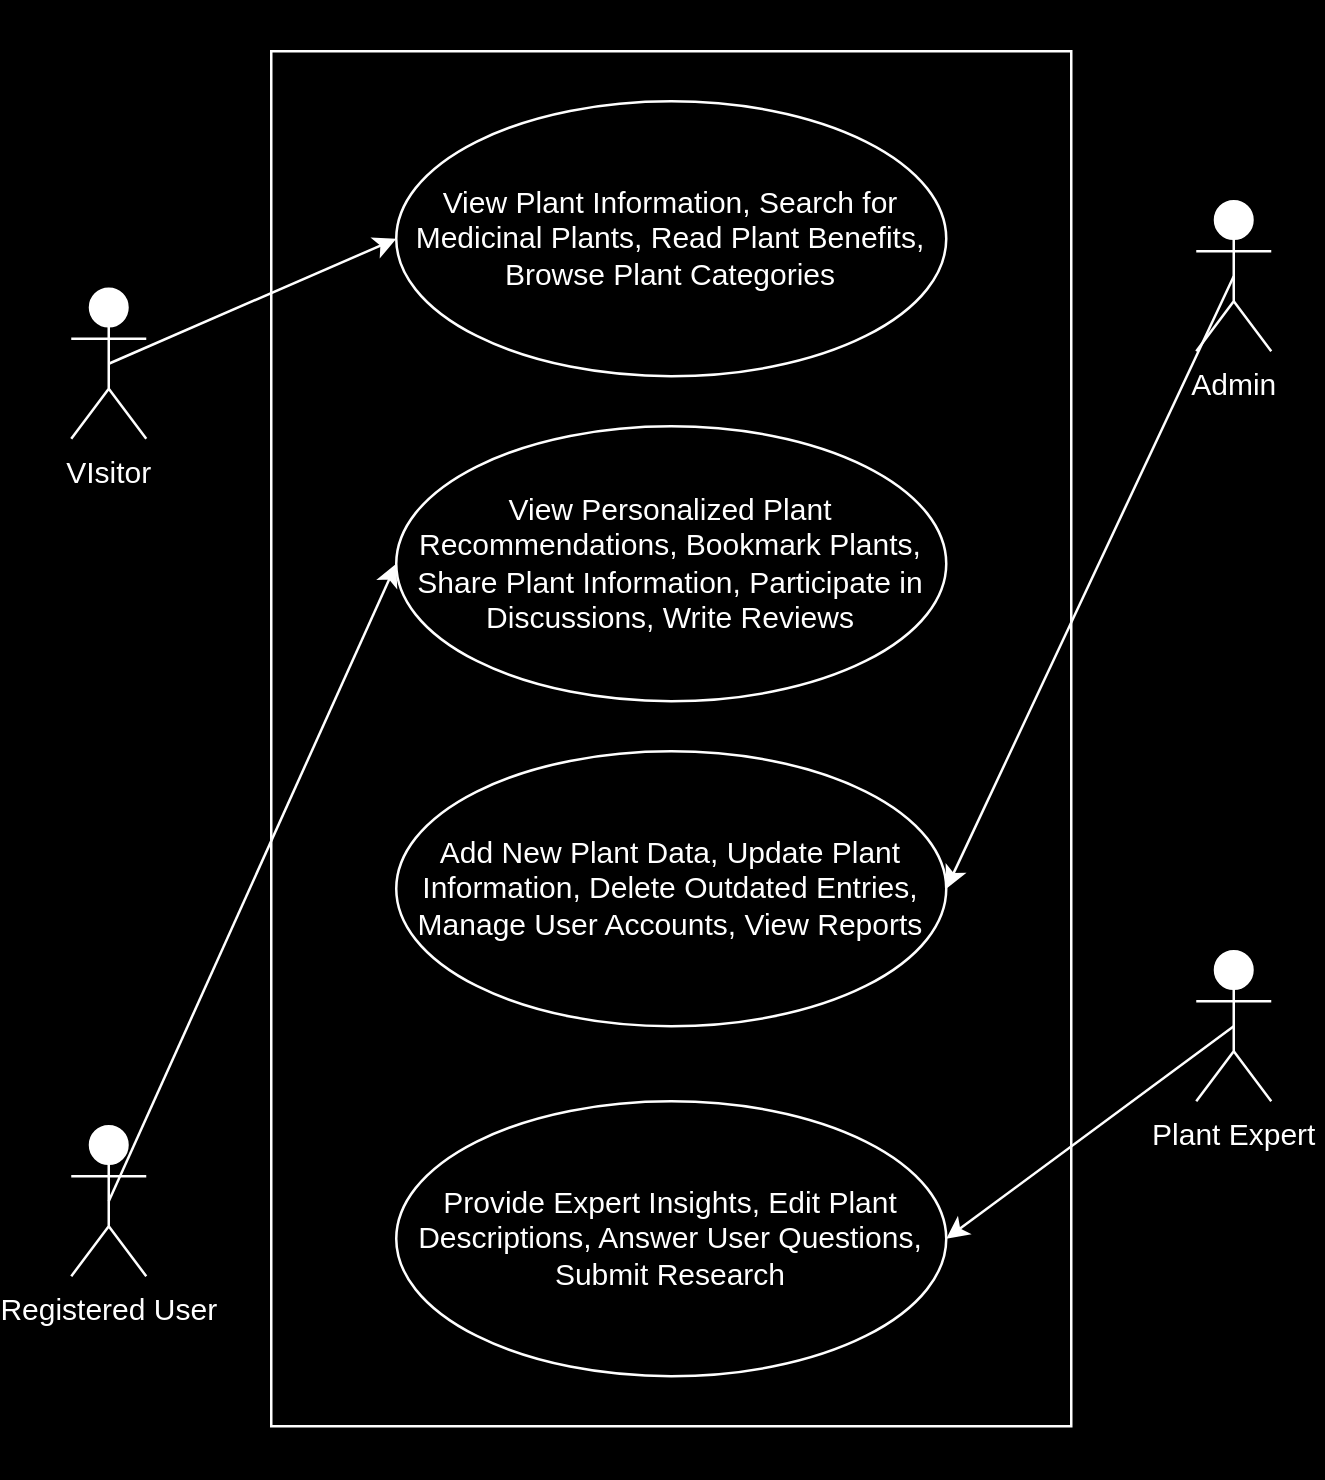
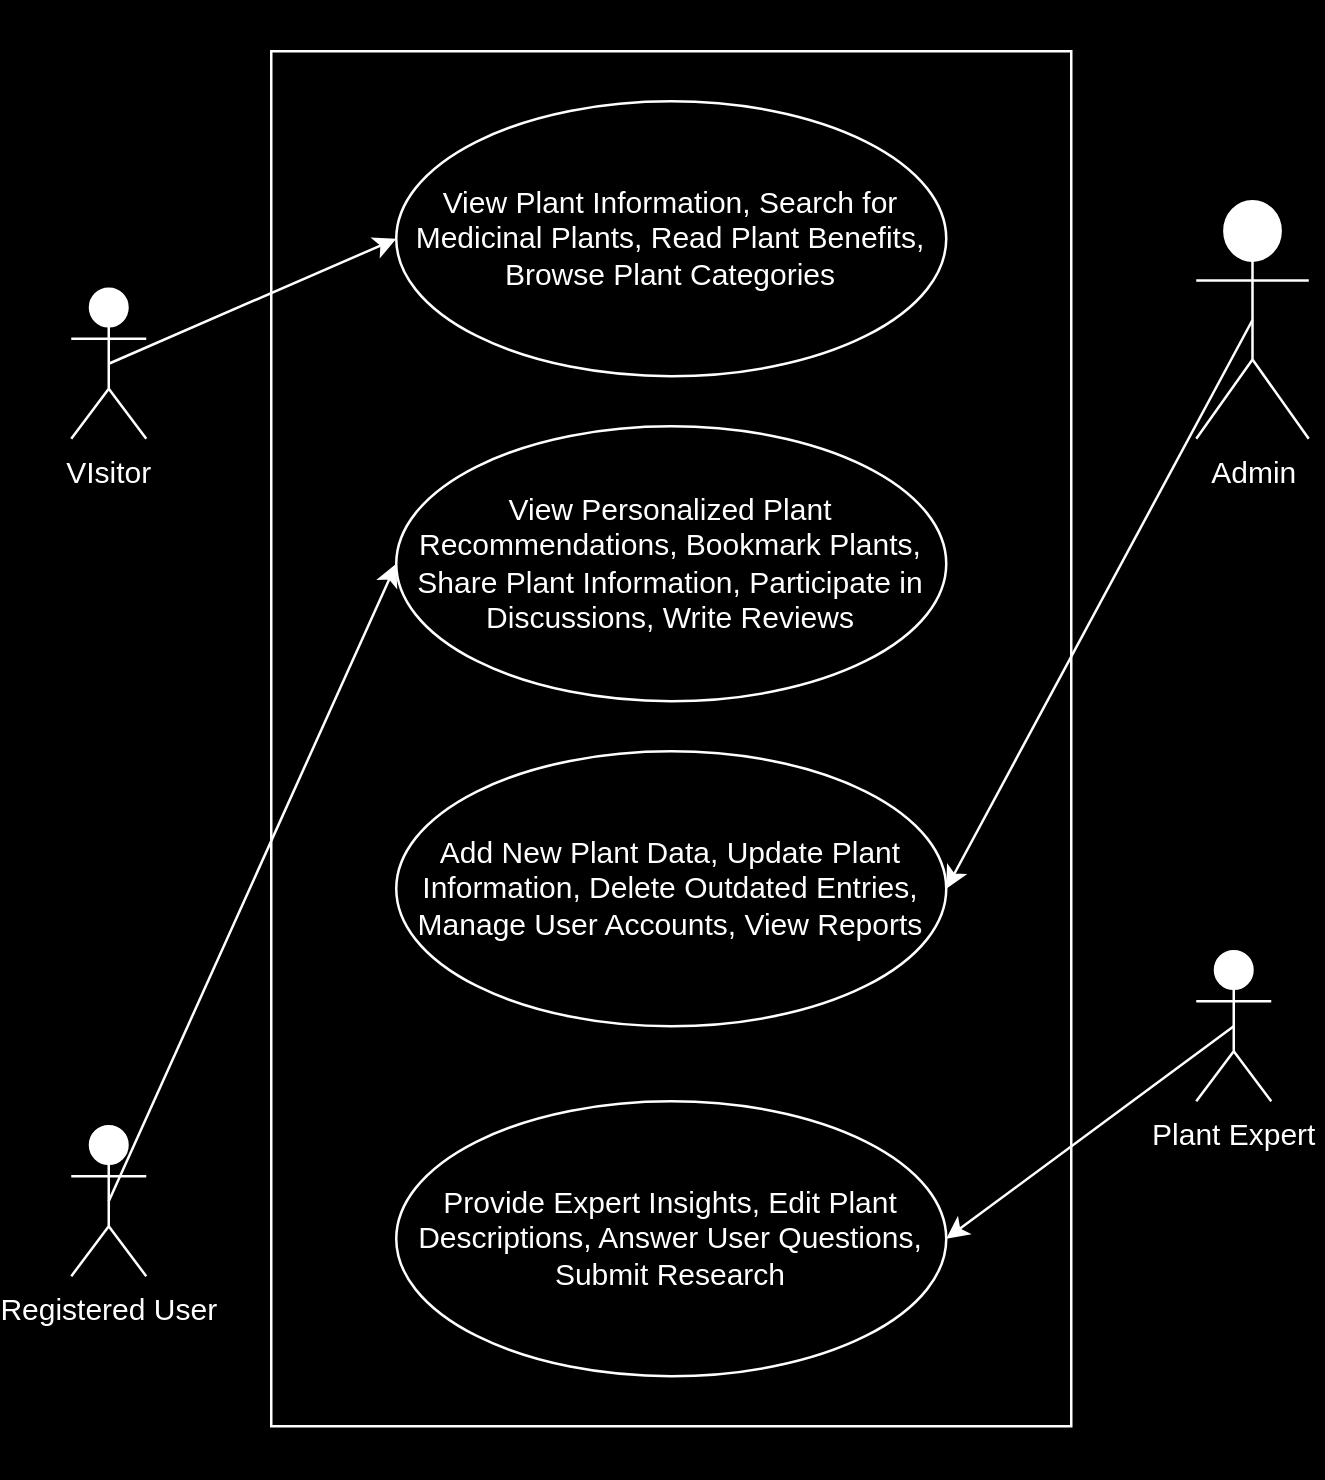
(1234, 276) -> (1253, 320)
